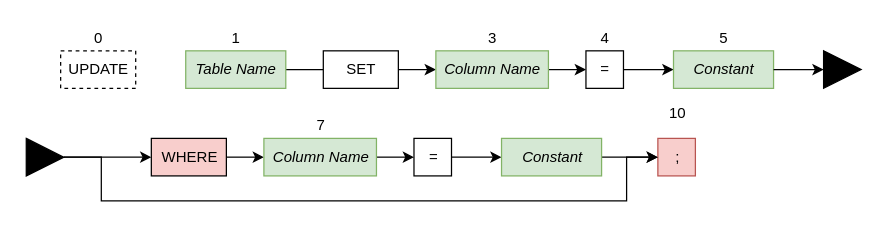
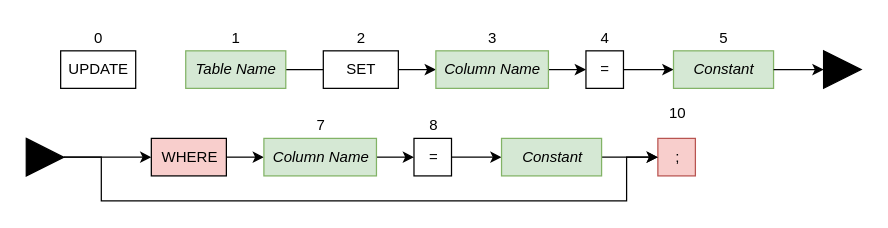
none -> (361, 38)
(98, 69) -> (98, 69)
none -> (433, 126)
